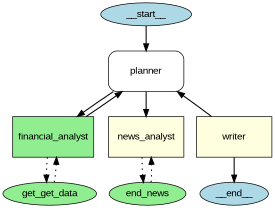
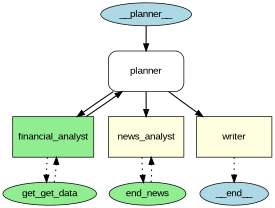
(146, 14) -> (146, 14)
(197, 106) -> (183, 102)
(234, 166) -> (234, 166)
